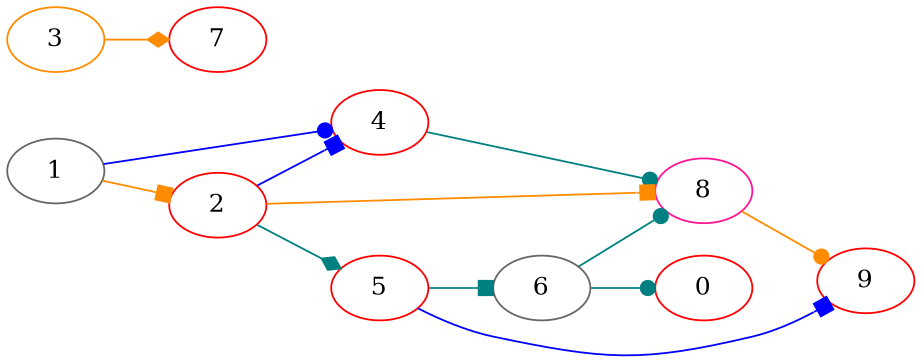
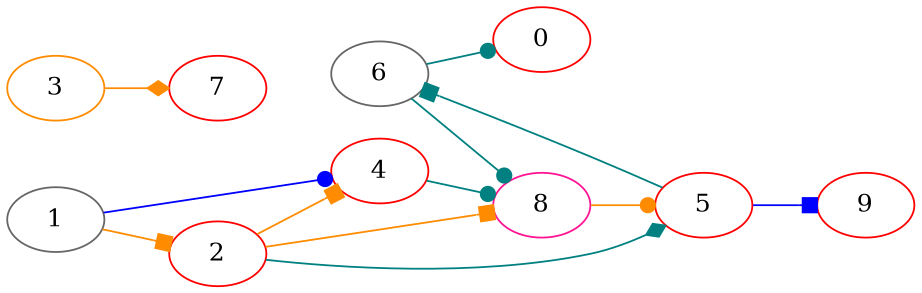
(291, 168) -> (291, 217)
(778, 232) -> (616, 205)
